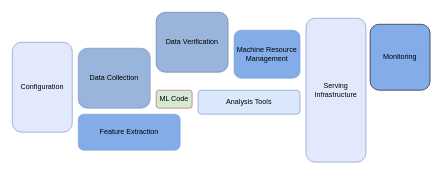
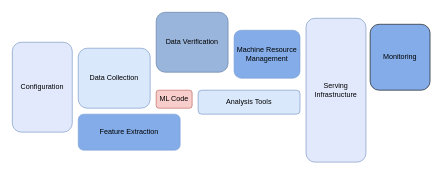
(114, 78) -> (114, 78)
(174, 99) -> (174, 99)
